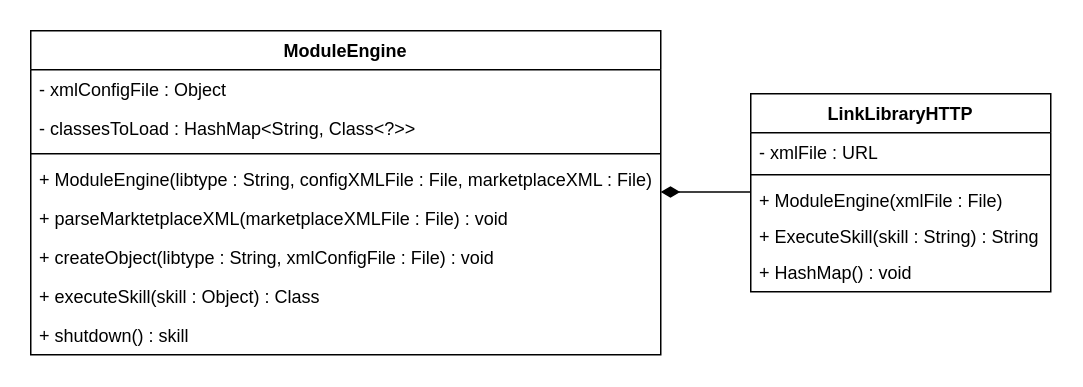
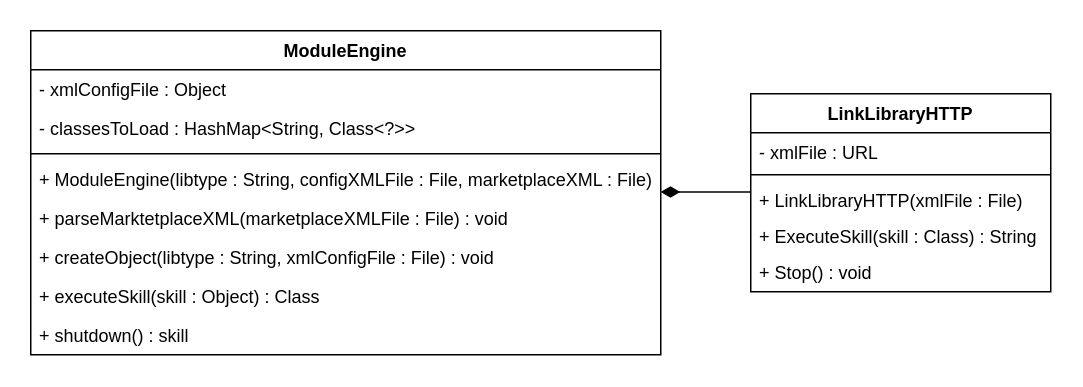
(885, 202) -> (900, 202)
(902, 249) -> (902, 249)
(839, 274) -> (824, 274)
